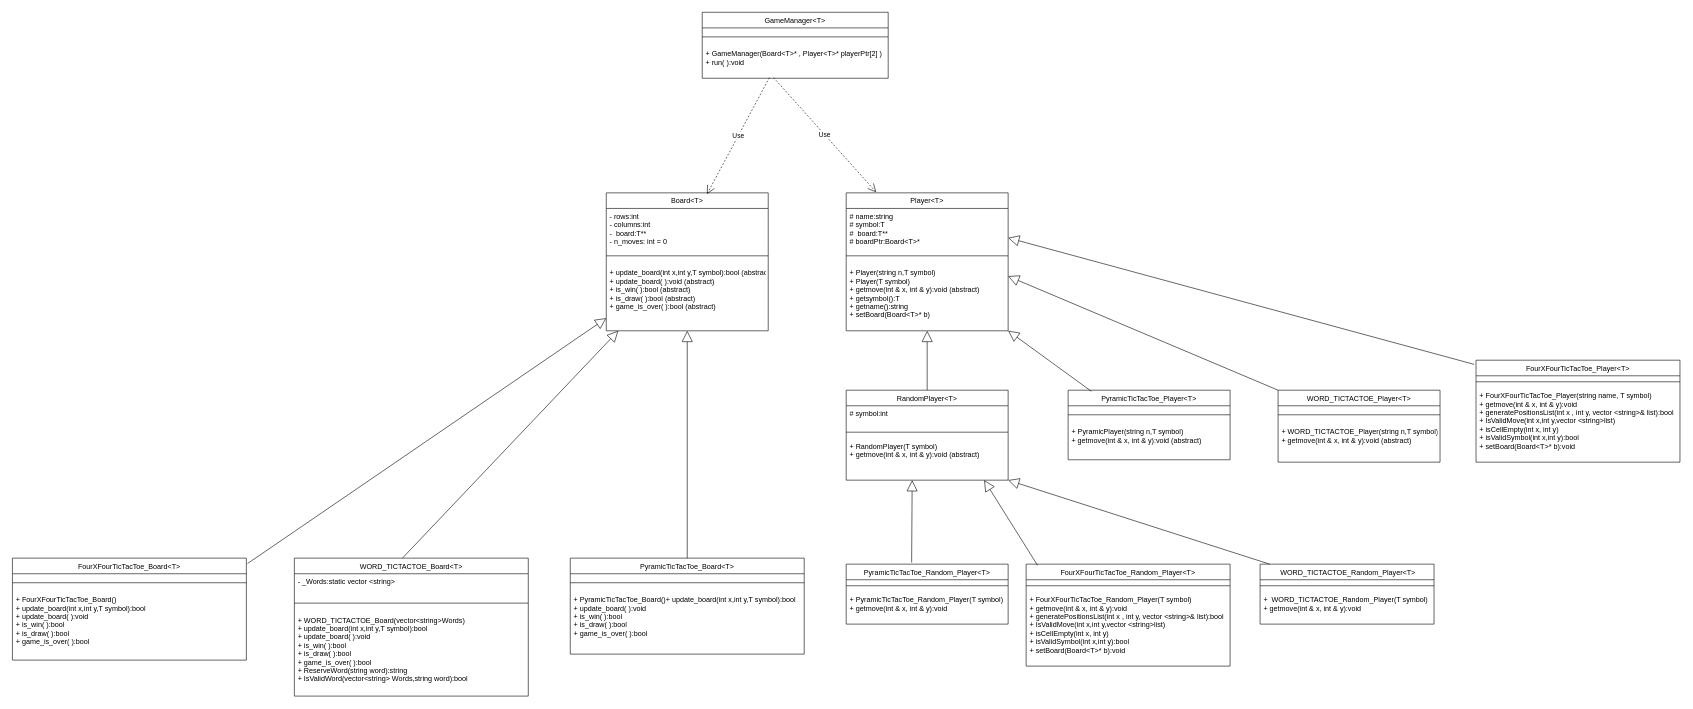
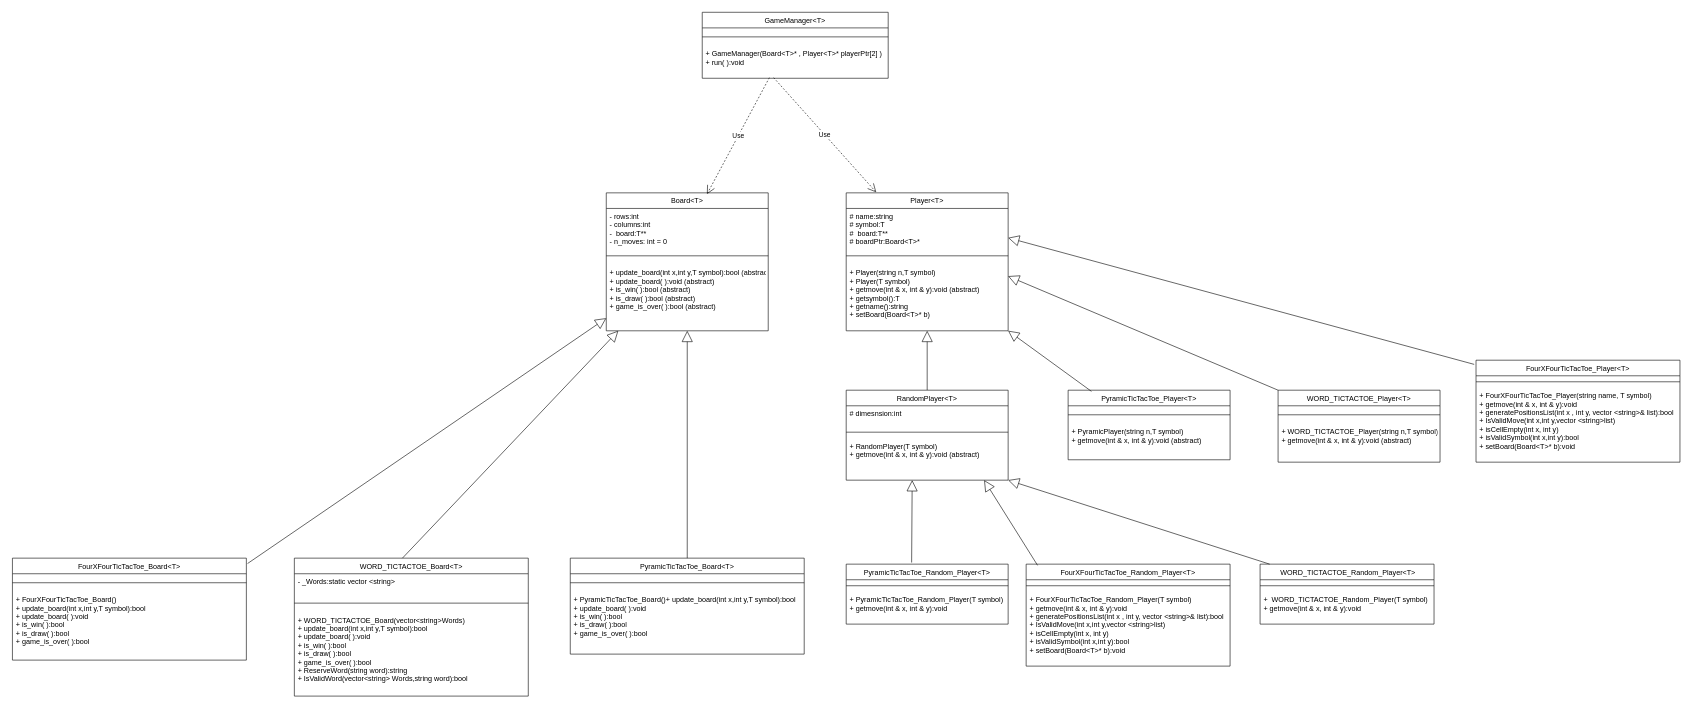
(870, 414) -> (877, 414)
